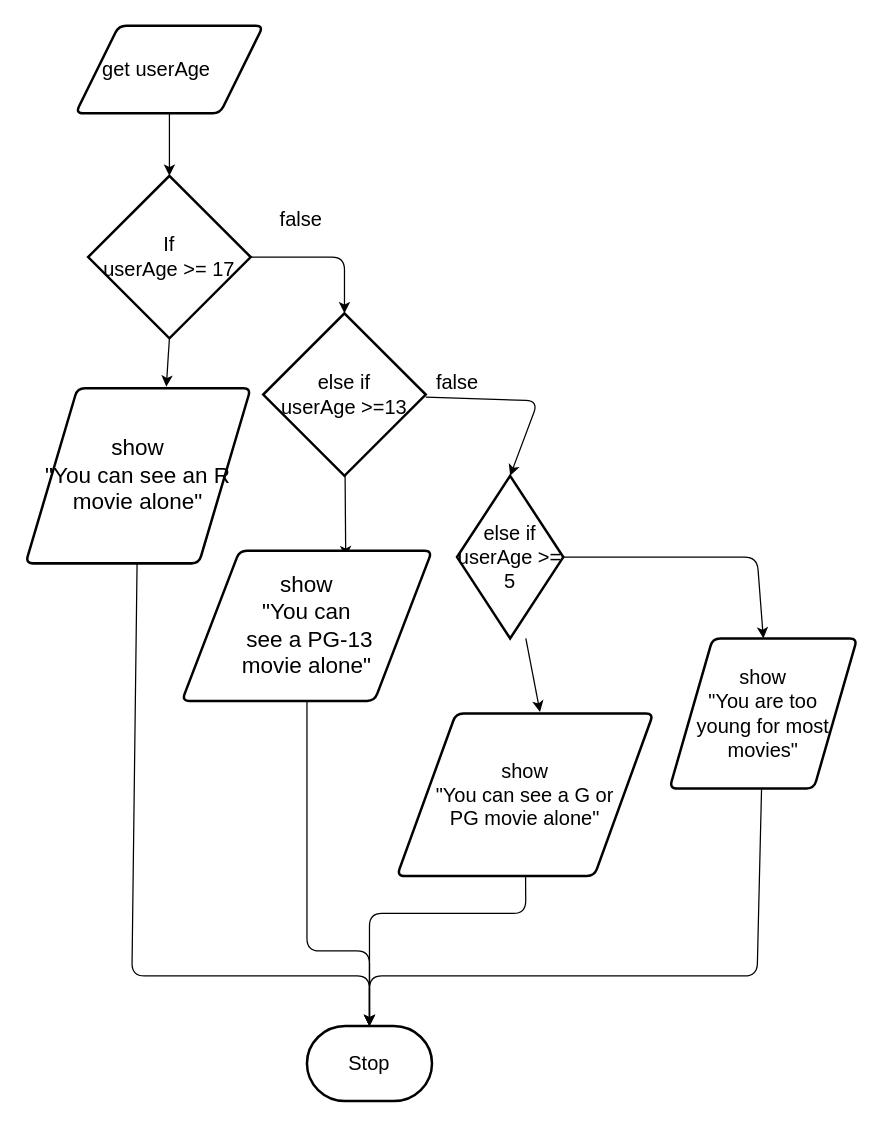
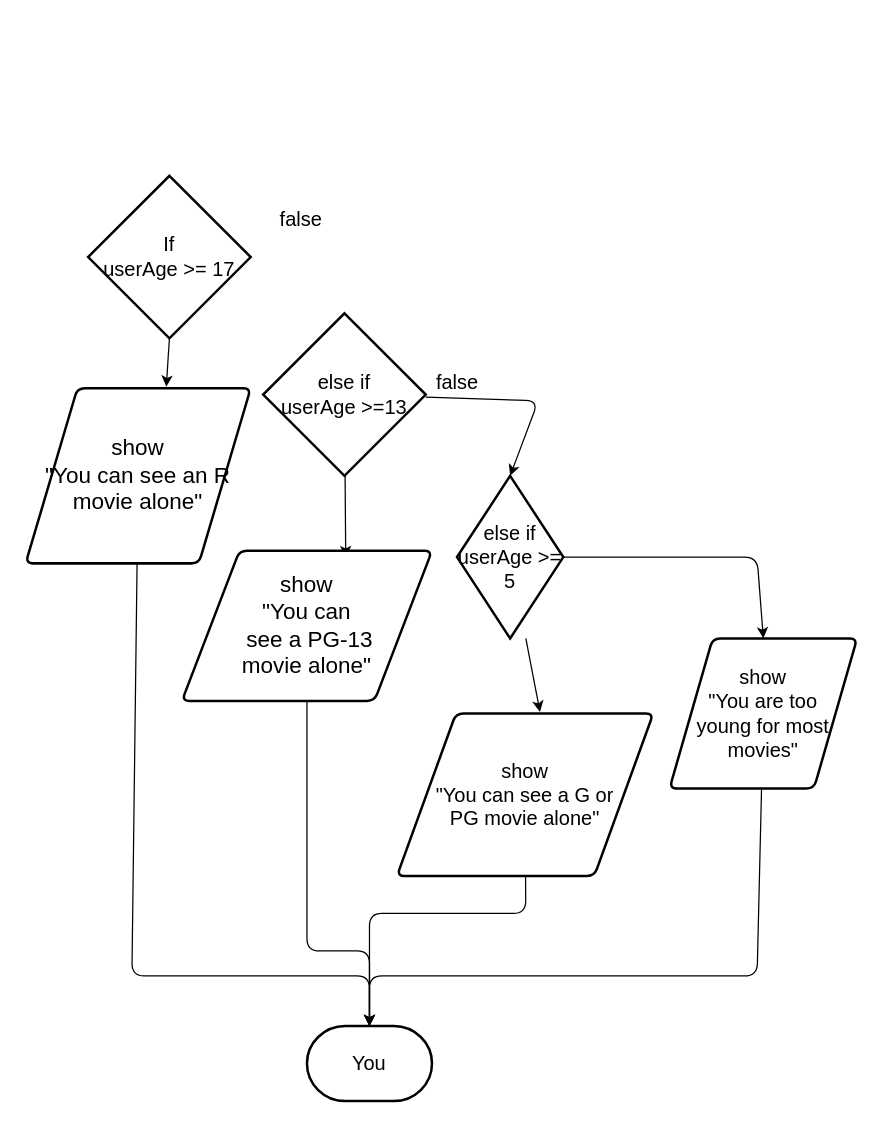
(169, 69) -> none
(169, 140) -> none
(316, 257) -> none
(369, 1063) -> (369, 1063)
